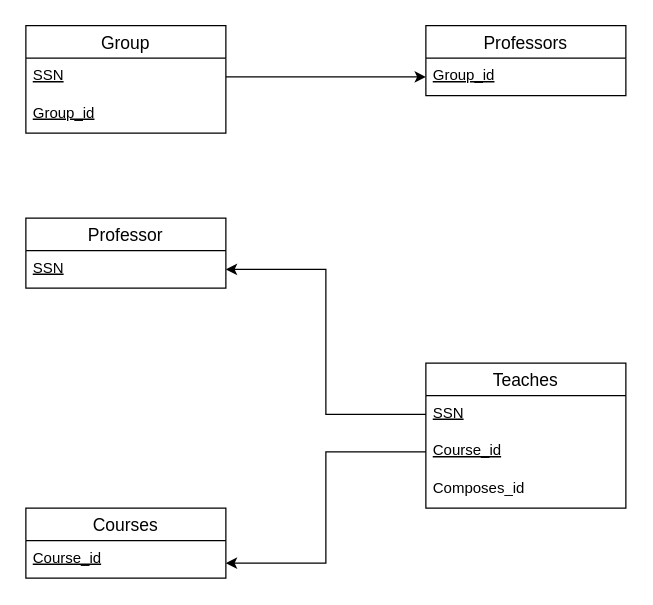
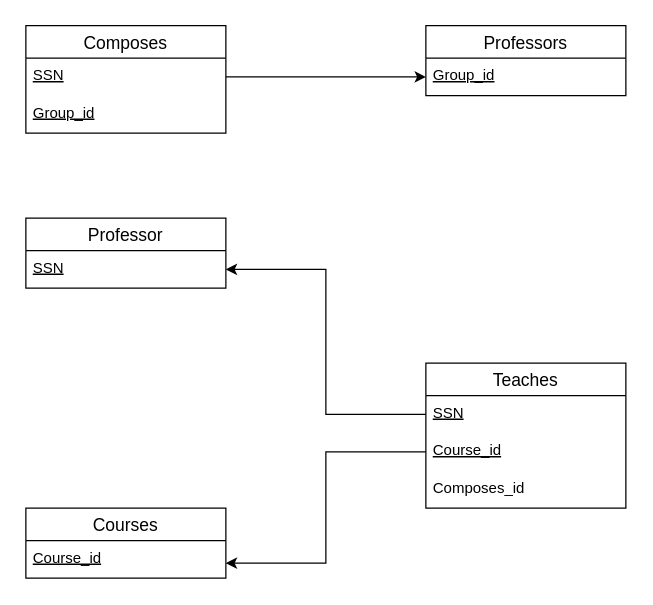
(125, 43) -> (125, 43)
